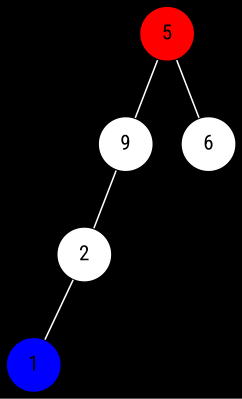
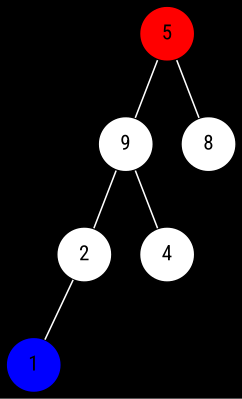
(209, 144) -> (209, 144)
none -> (167, 255)
